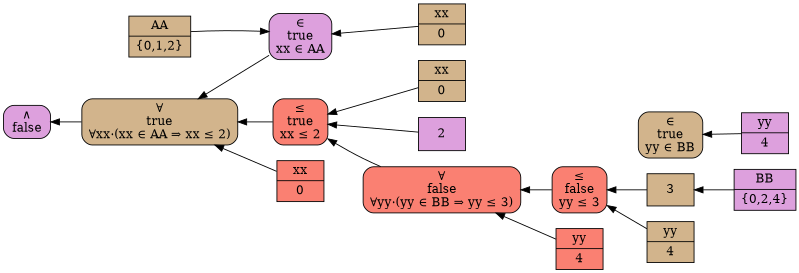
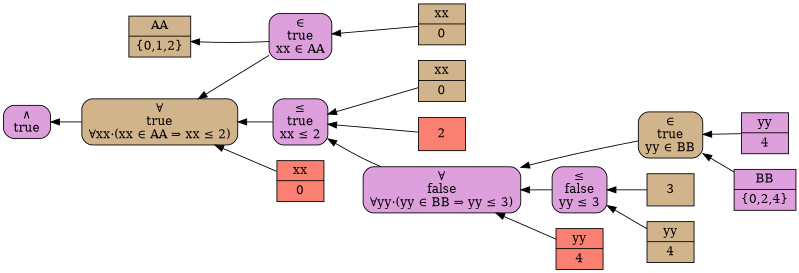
(226, 31) -> (234, 42)
(27, 122) -> (27, 122)
(300, 122) -> (300, 122)
(442, 134) -> (442, 134)
none -> (584, 152)
(442, 190) -> (442, 190)
(580, 190) -> (580, 190)
(719, 190) -> (722, 165)
